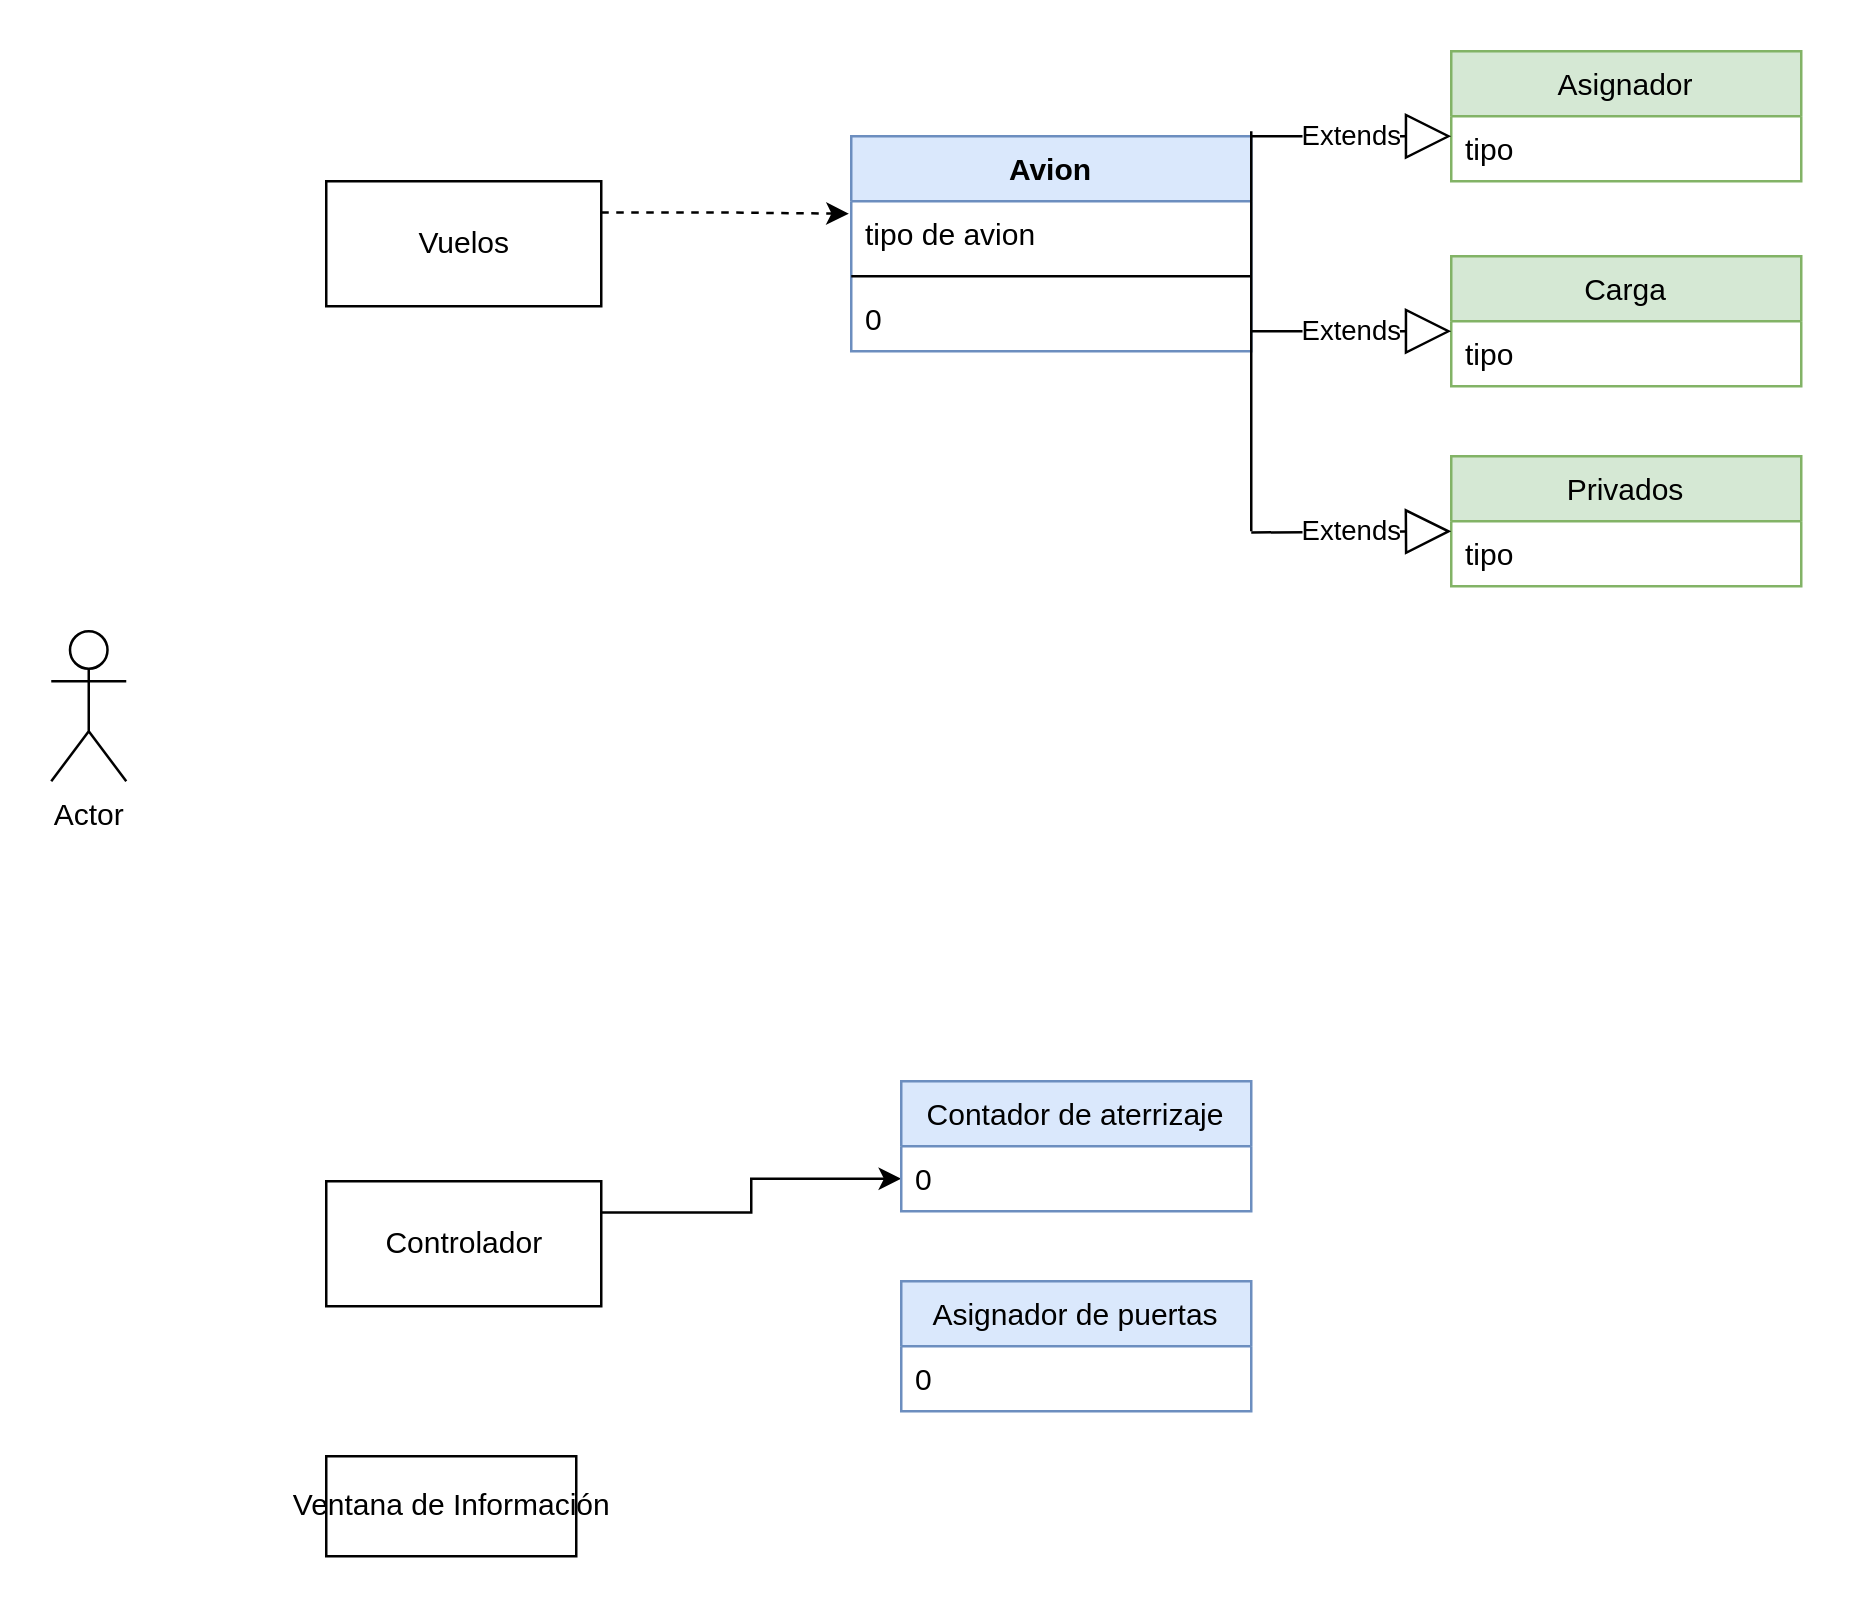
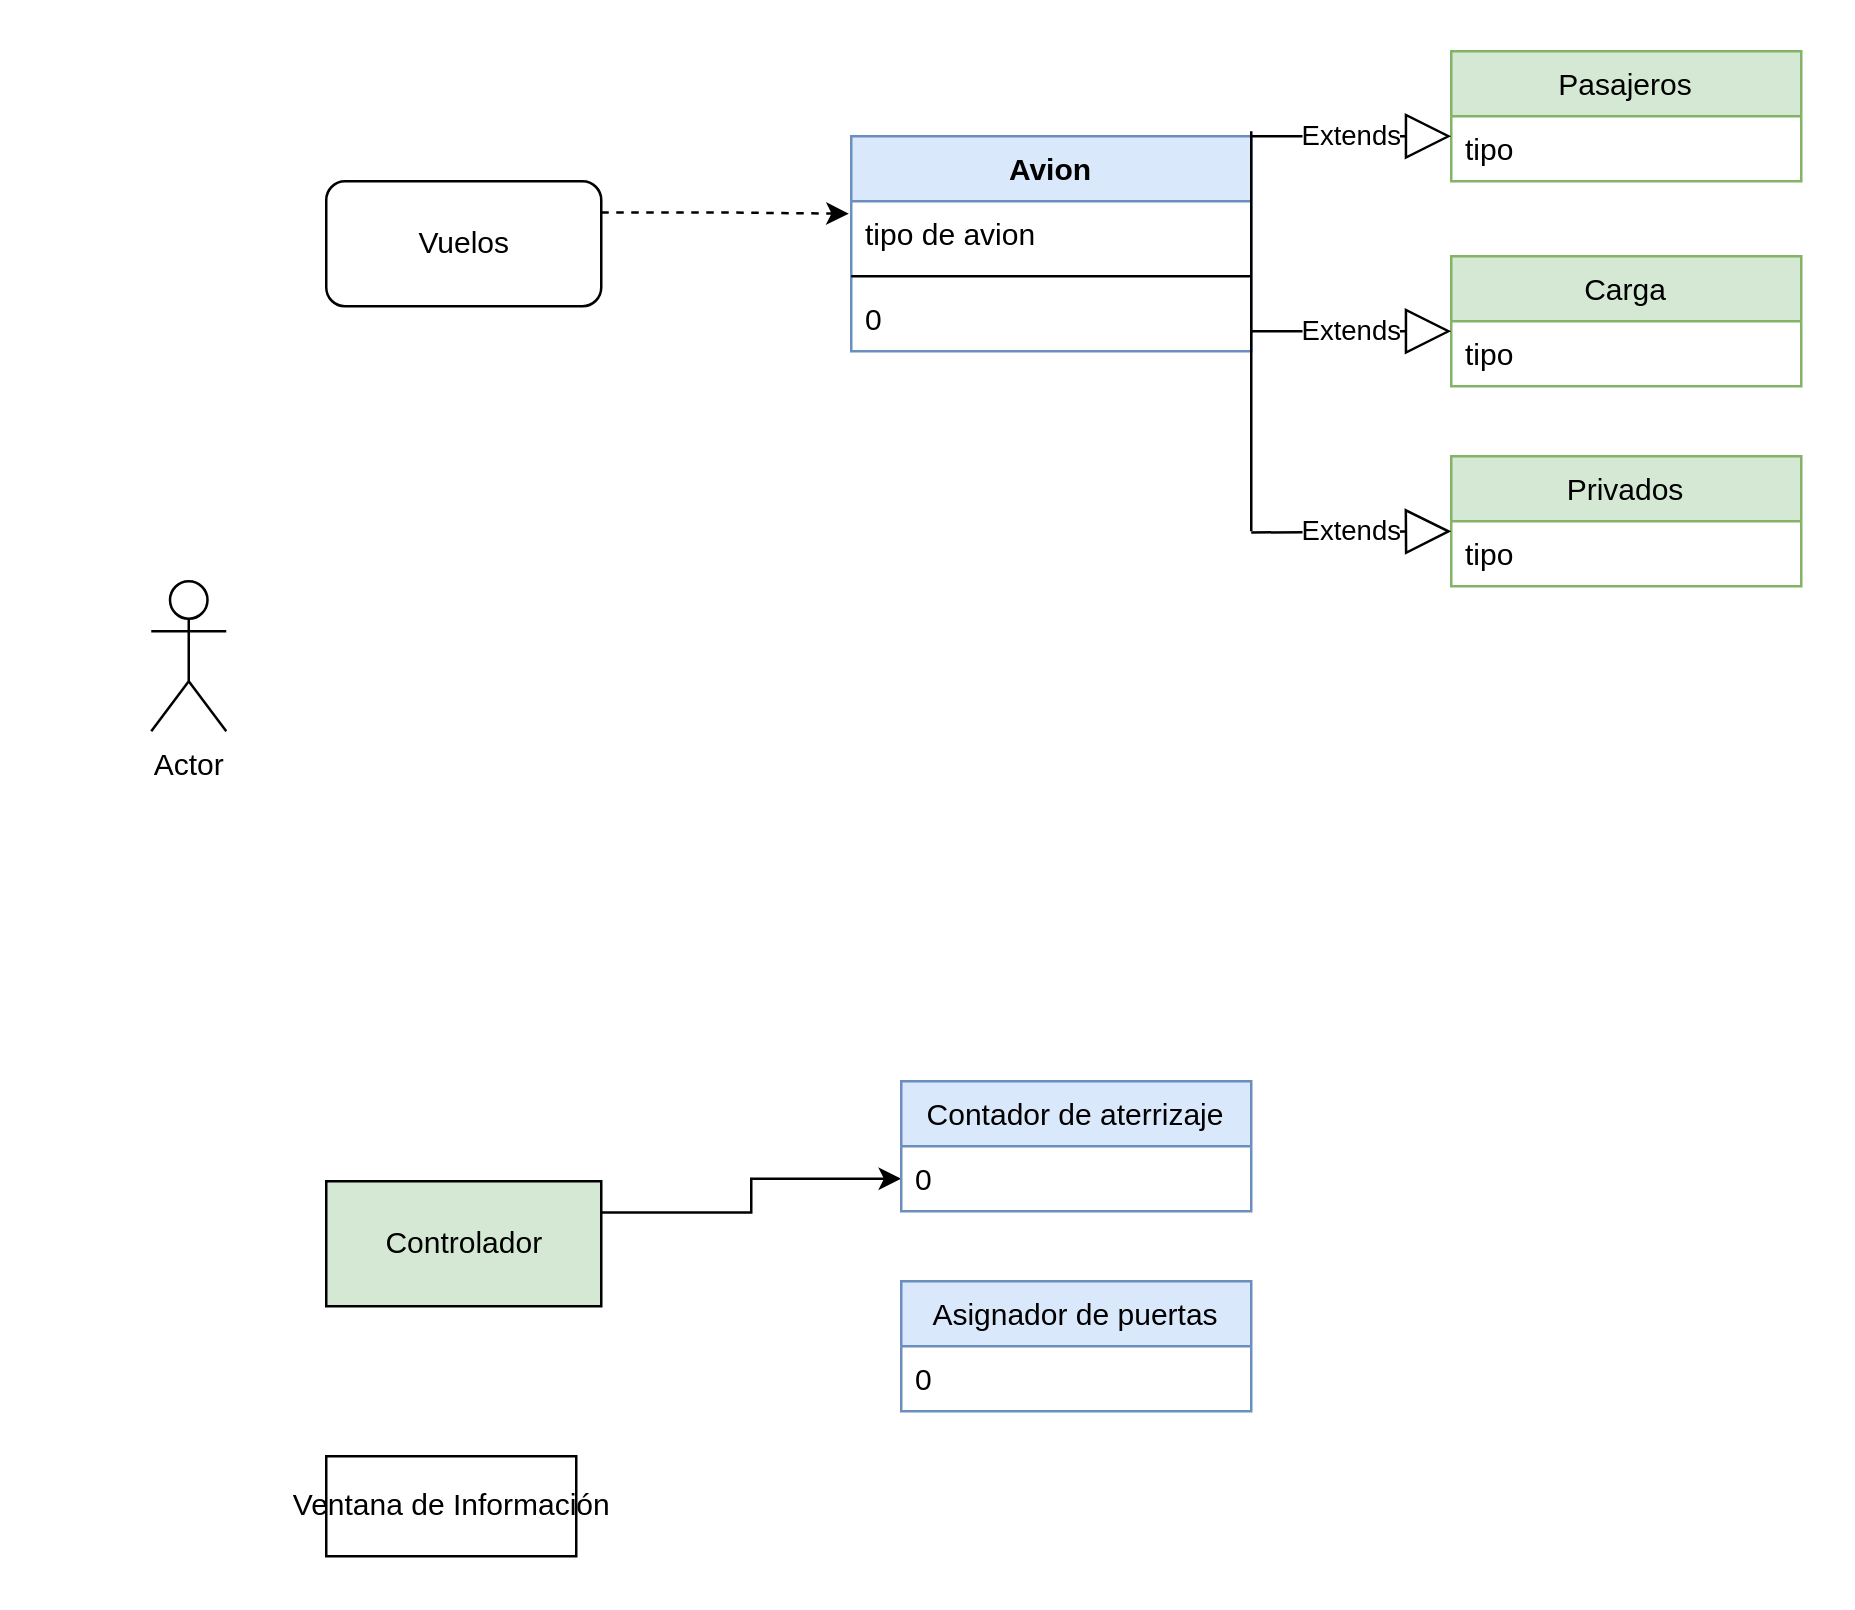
(1625, 85) -> (1625, 85)
(464, 244) -> (464, 244)
(89, 706) -> (189, 656)
(464, 1244) -> (464, 1244)
